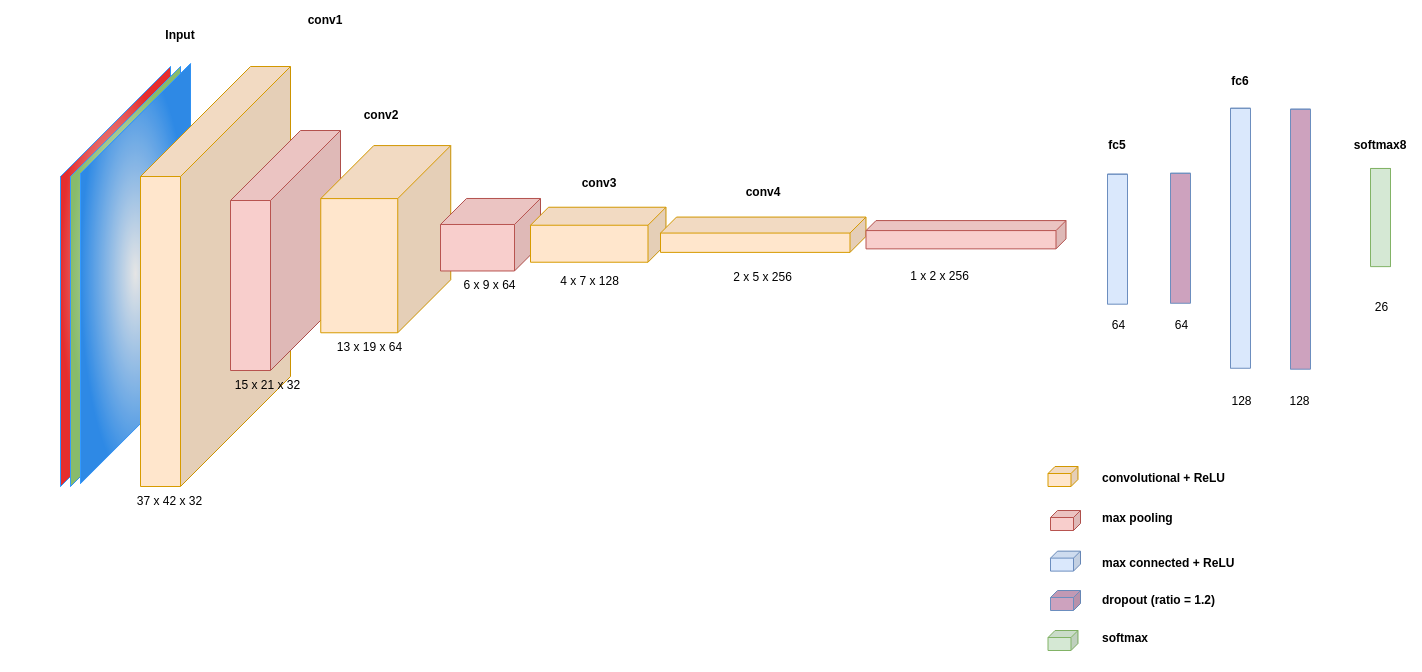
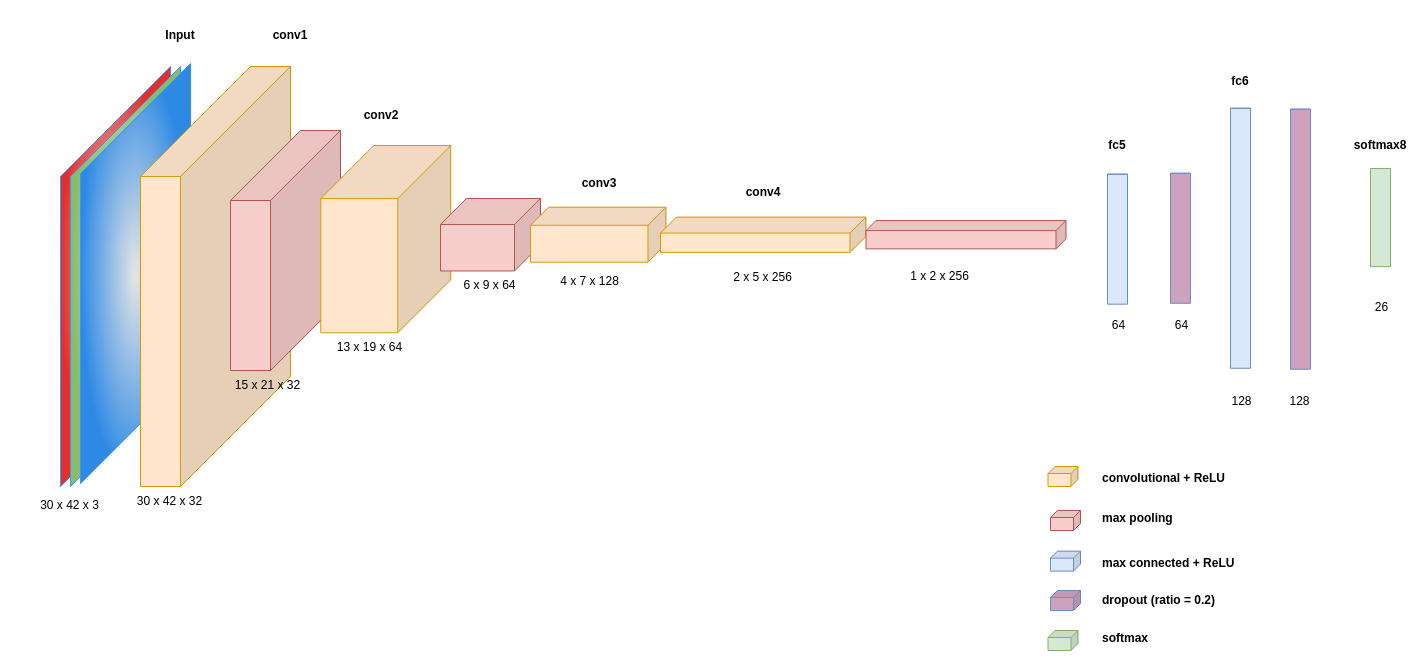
(326, 21) -> (291, 36)
(170, 502) -> (170, 502)
none -> (70, 506)
(1165, 601) -> (1165, 601)
